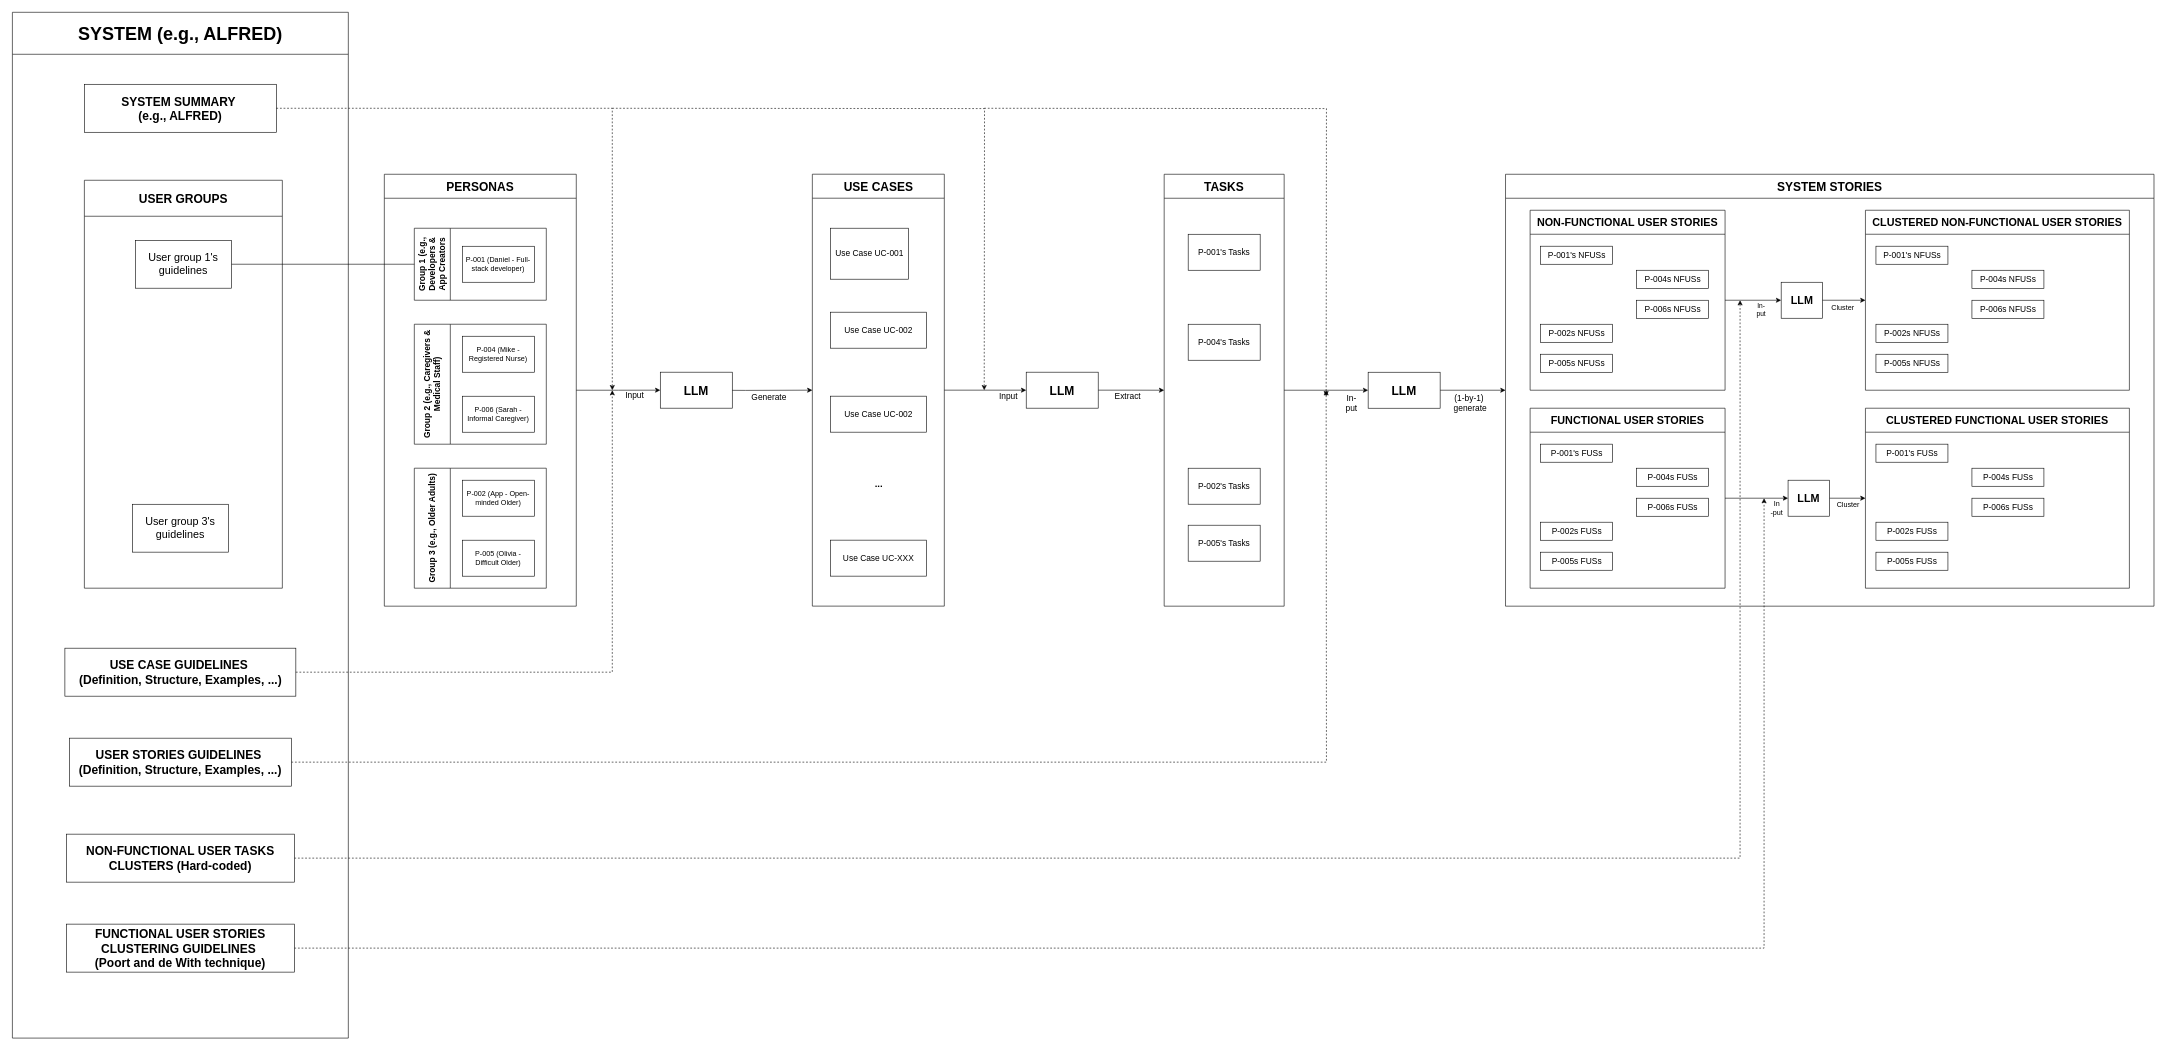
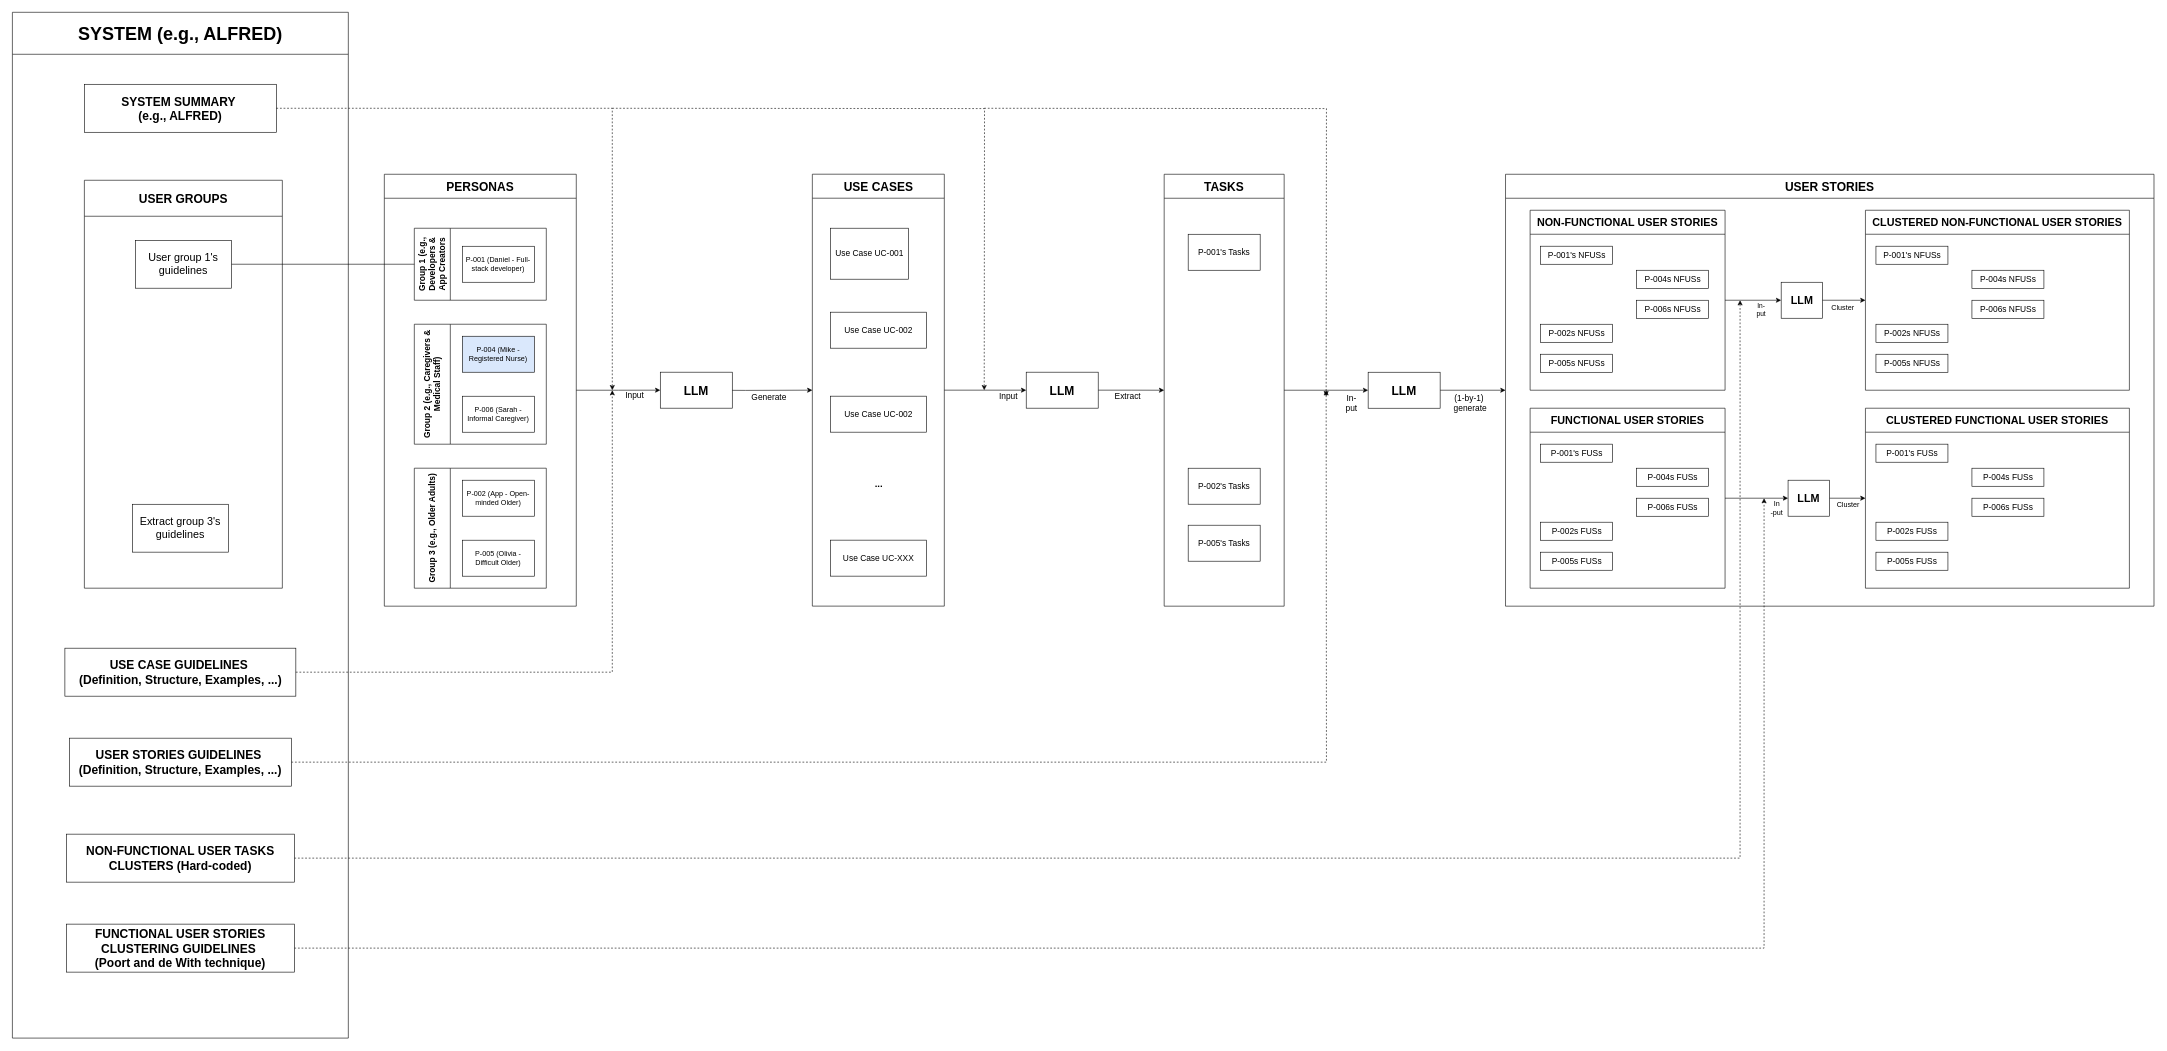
(1830, 186) -> (1830, 186)
(1224, 342) -> none
(498, 354) -> (498, 354)
(180, 528) -> (180, 528)
